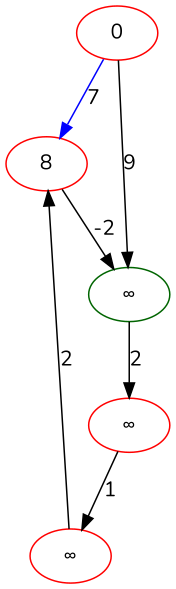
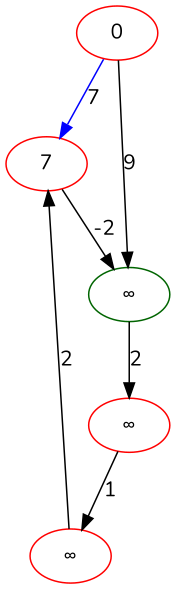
(47, 164) -> (47, 164)
